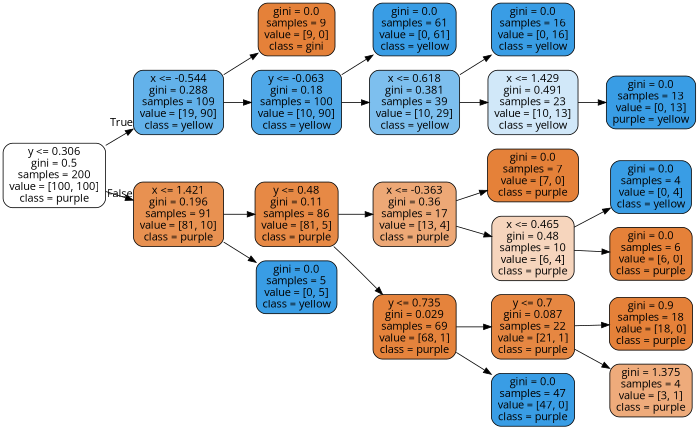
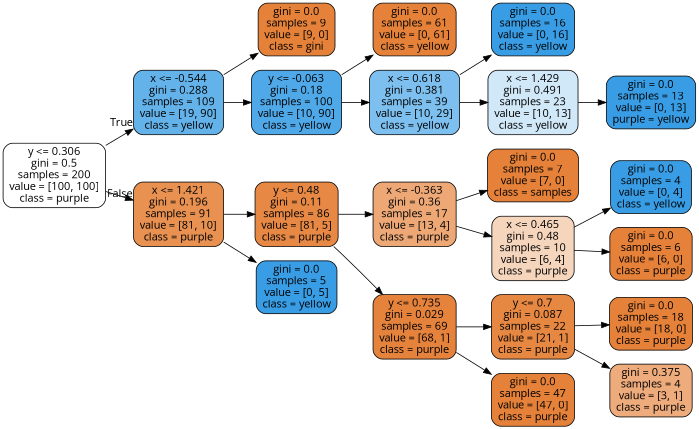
(415, 30) -> (415, 30)
(533, 175) -> (533, 175)
(651, 324) -> (651, 324)
(651, 391) -> (651, 391)
(533, 400) -> (533, 400)
